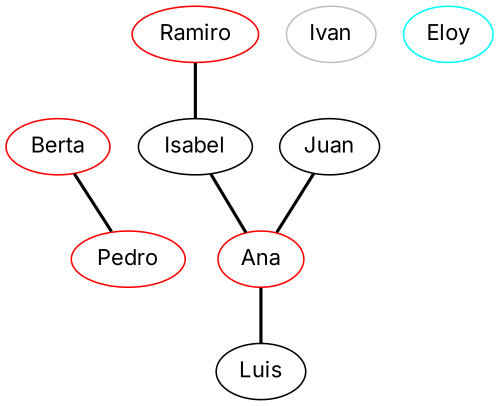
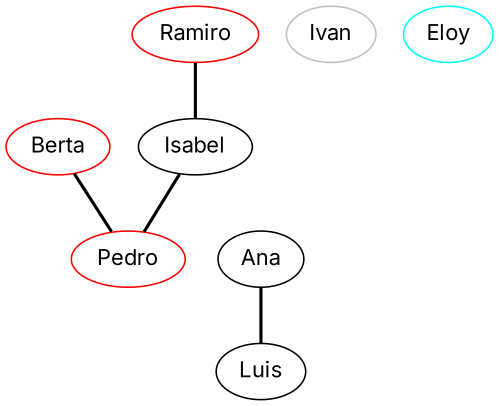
(330, 147) -> none
(228, 203) -> (162, 203)
(261, 259) -> (261, 259)
